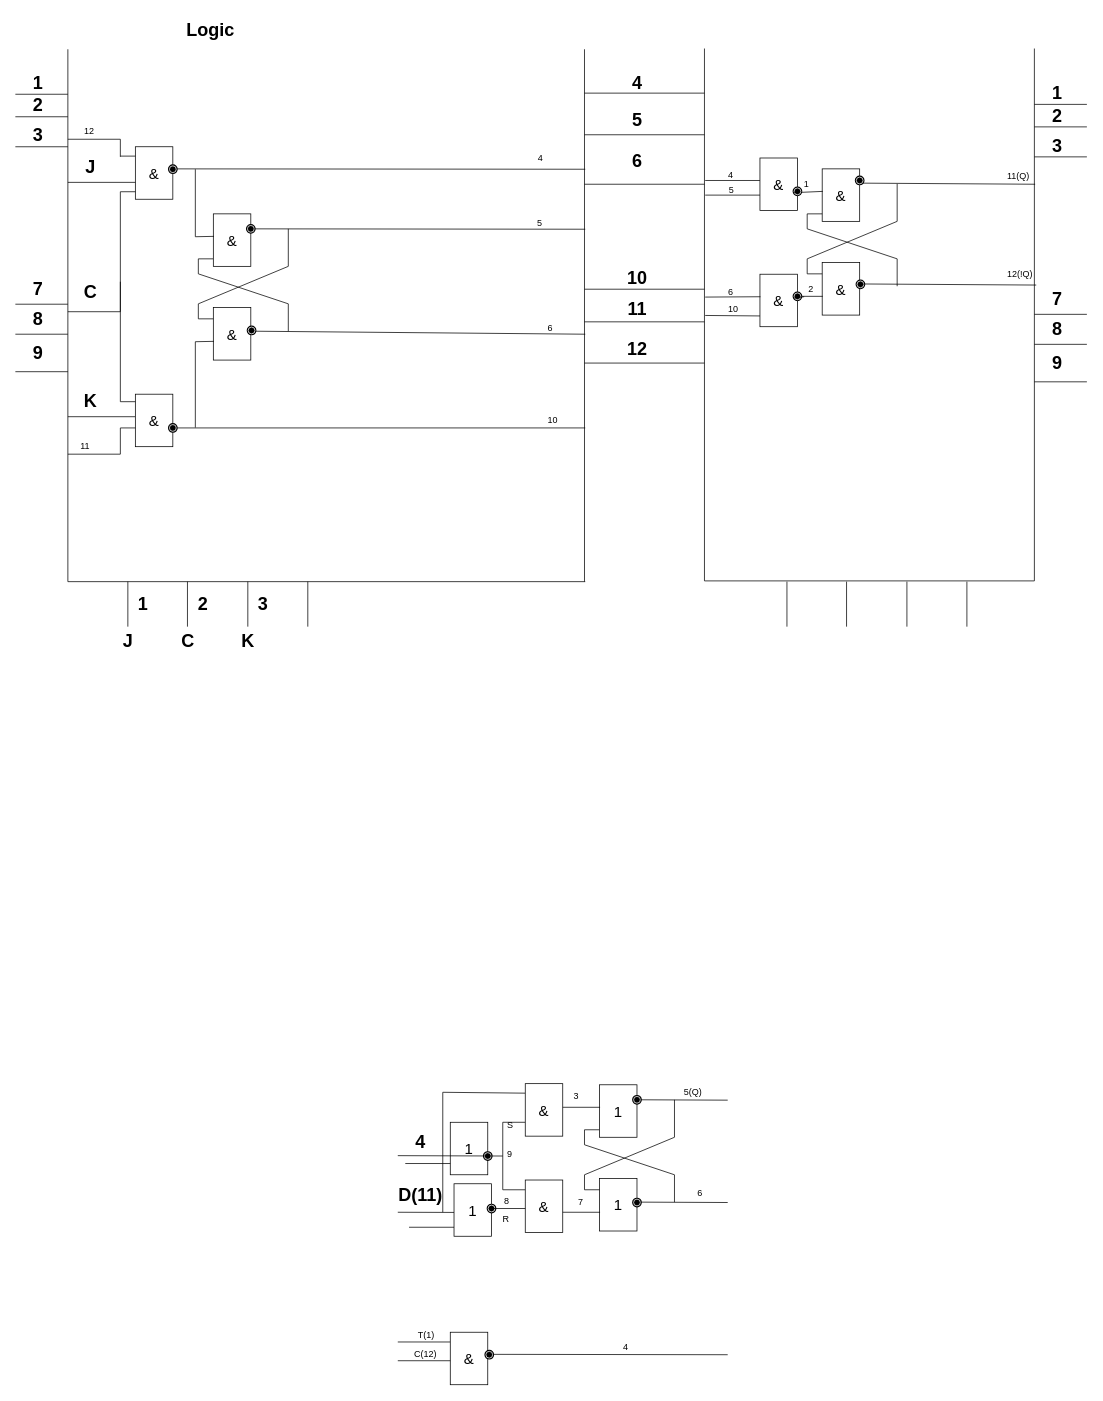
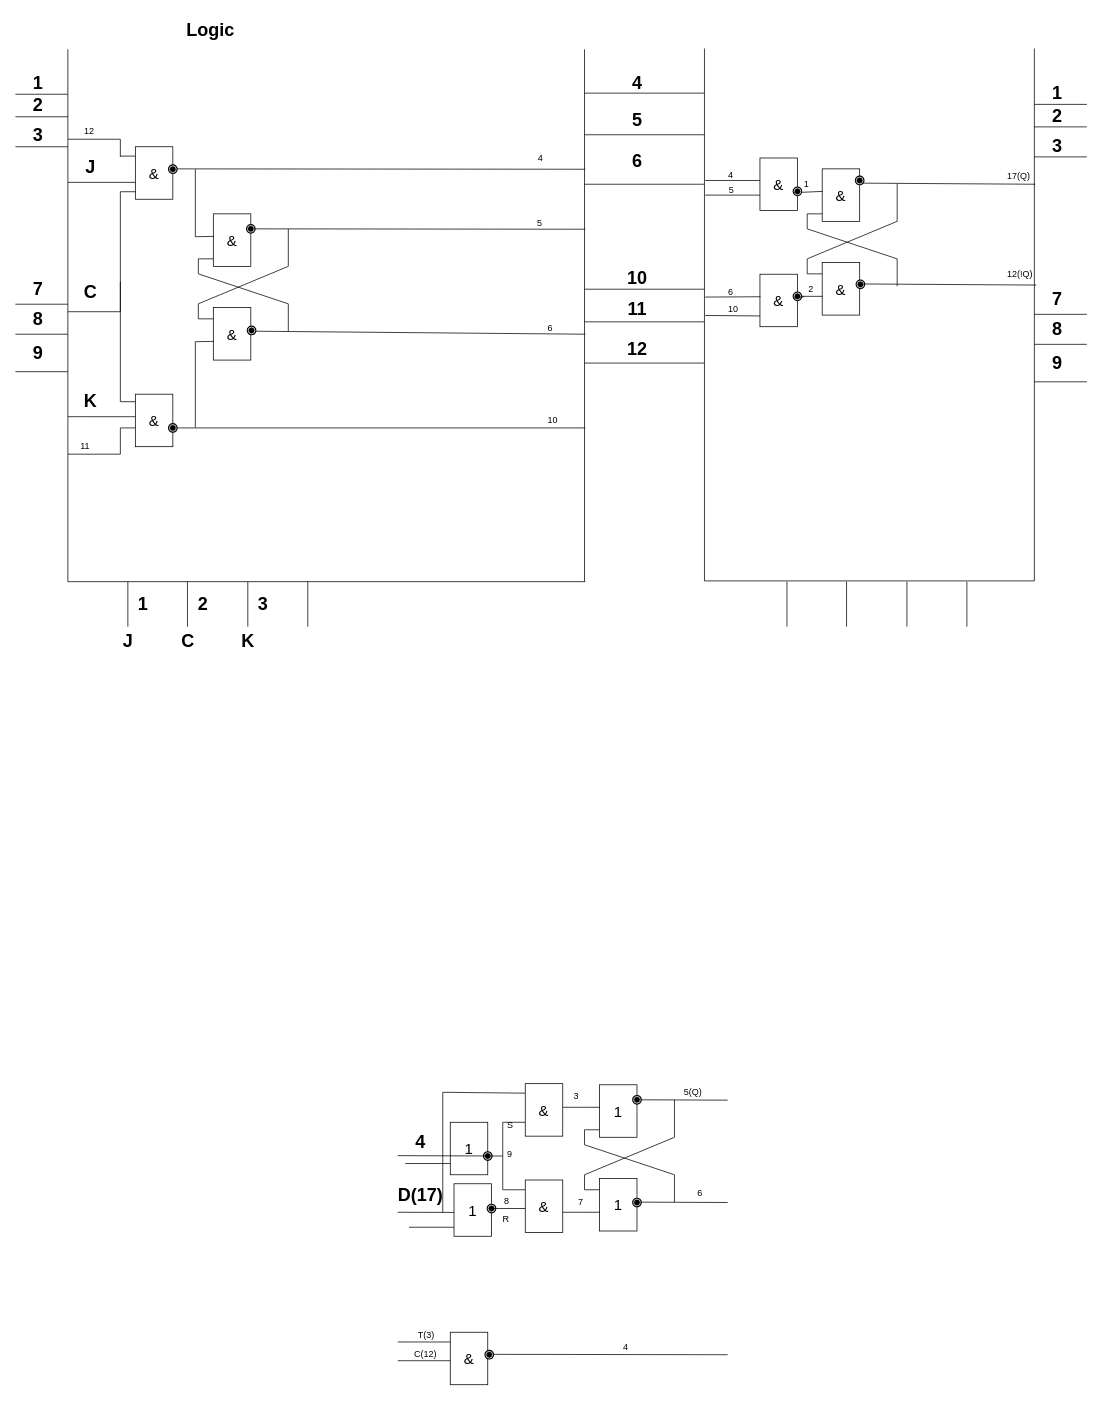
(1020, 177) -> (1020, 177)
(421, 1195) -> (421, 1195)
(428, 1336) -> (428, 1336)
